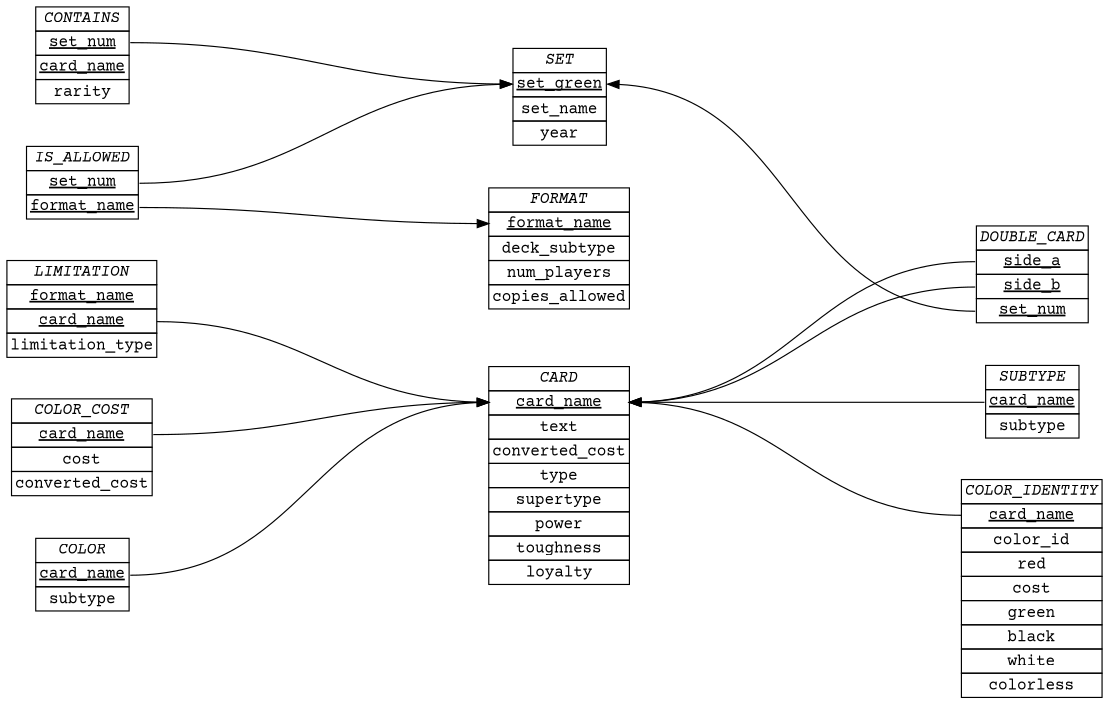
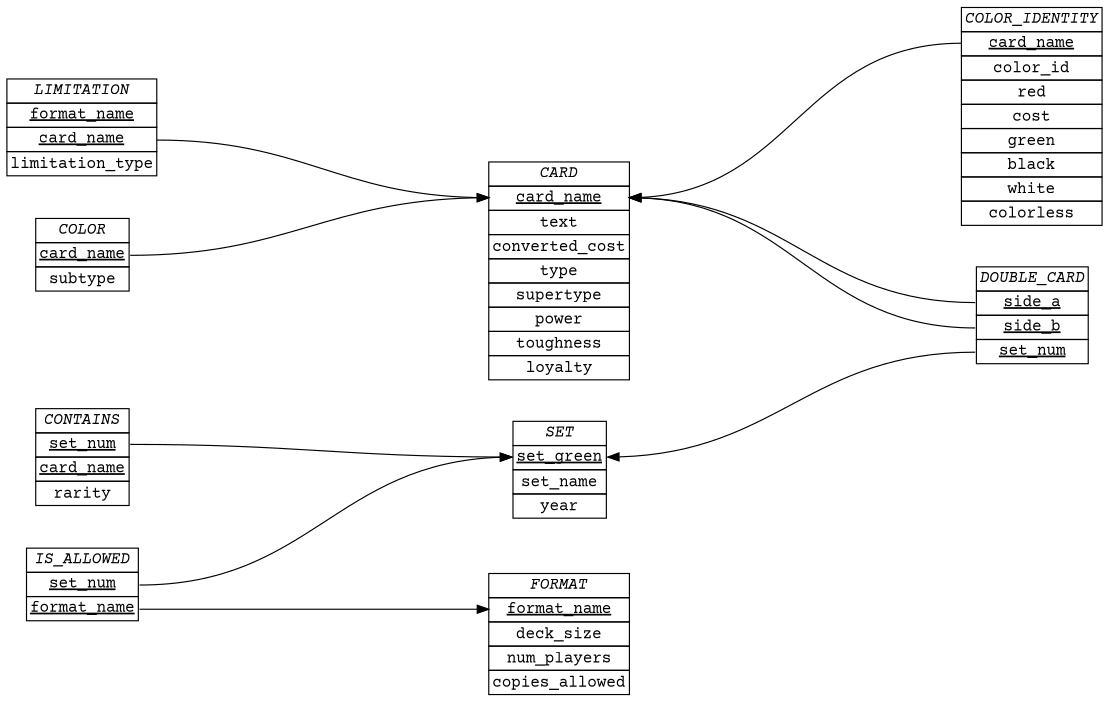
(559, 248) -> (559, 633)
(1032, 401) -> none
(82, 447) -> none
